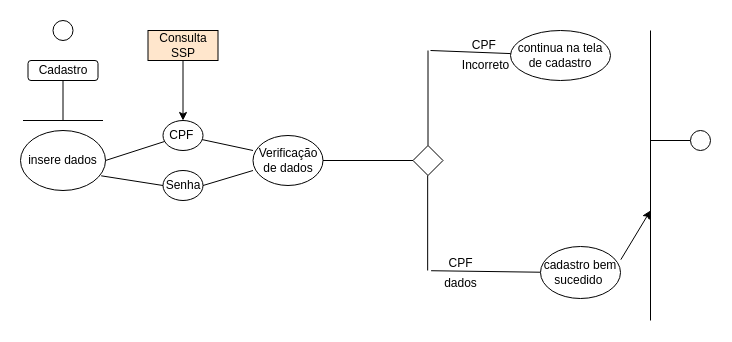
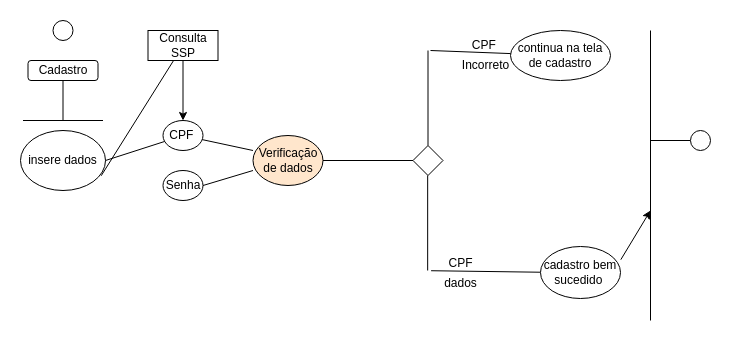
(183, 46) -> (183, 46)
(288, 161) -> (288, 161)
(132, 181) -> (137, 118)
